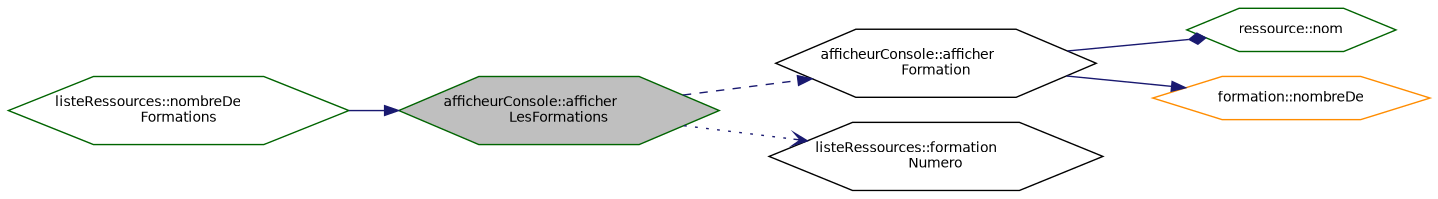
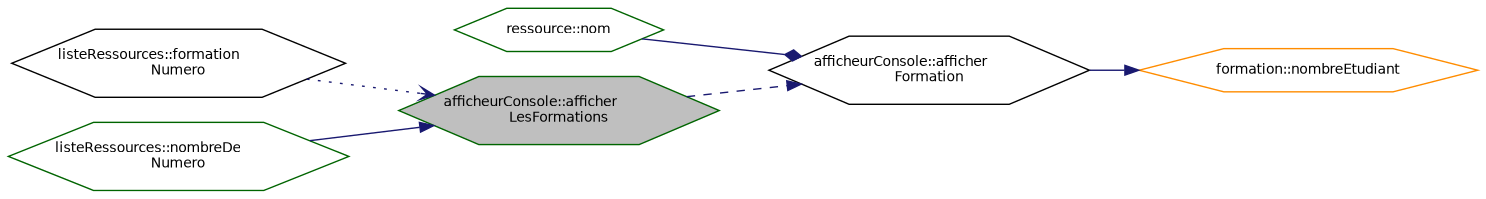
(1128, 45) -> (713, 47)
(1291, 98) -> (1308, 70)
(179, 111) -> (179, 156)
(739, 132) -> (364, 86)
